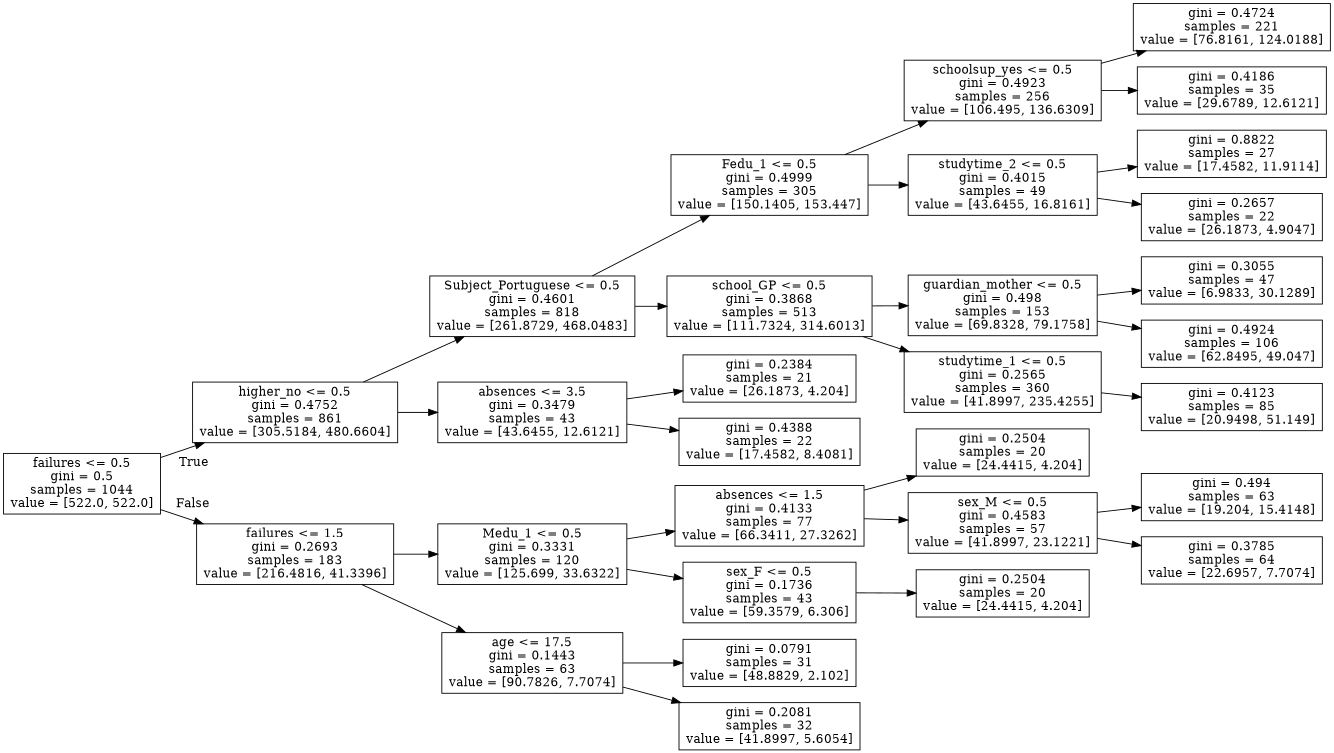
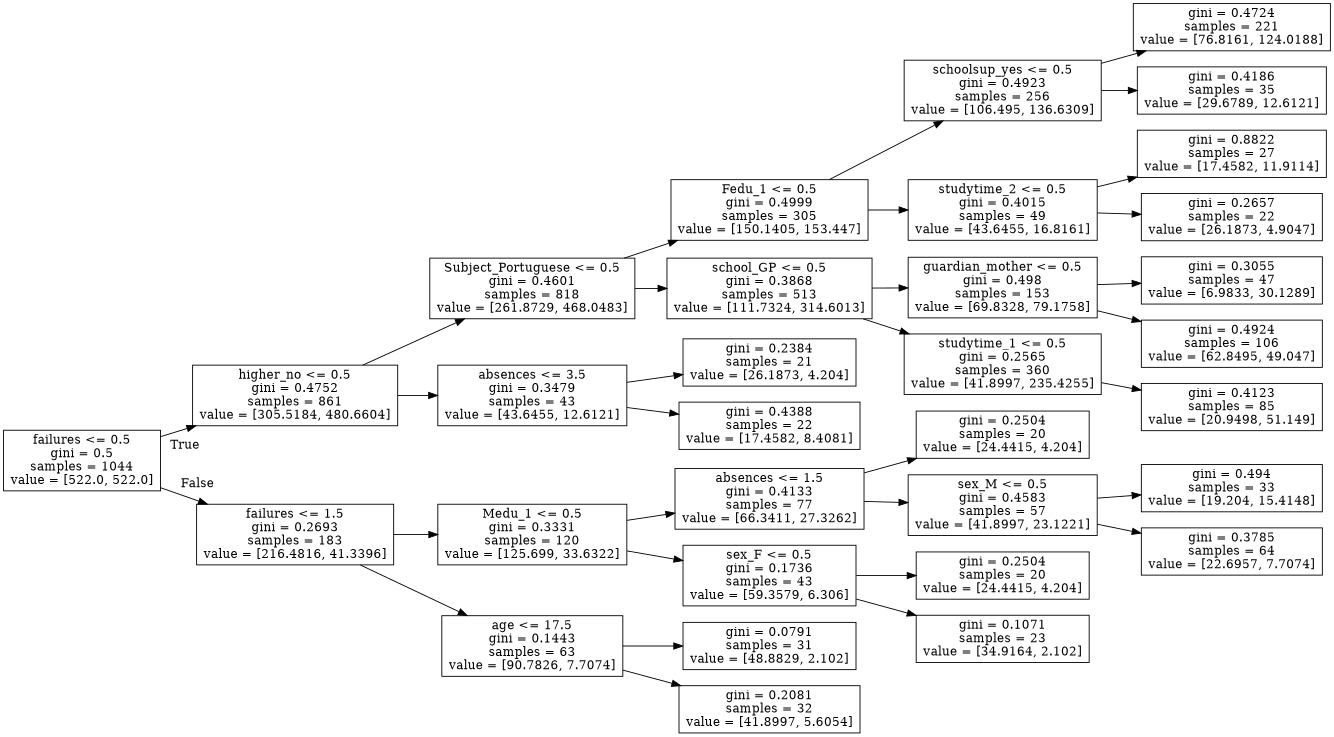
(1232, 497) -> (1232, 488)
none -> (1003, 639)
